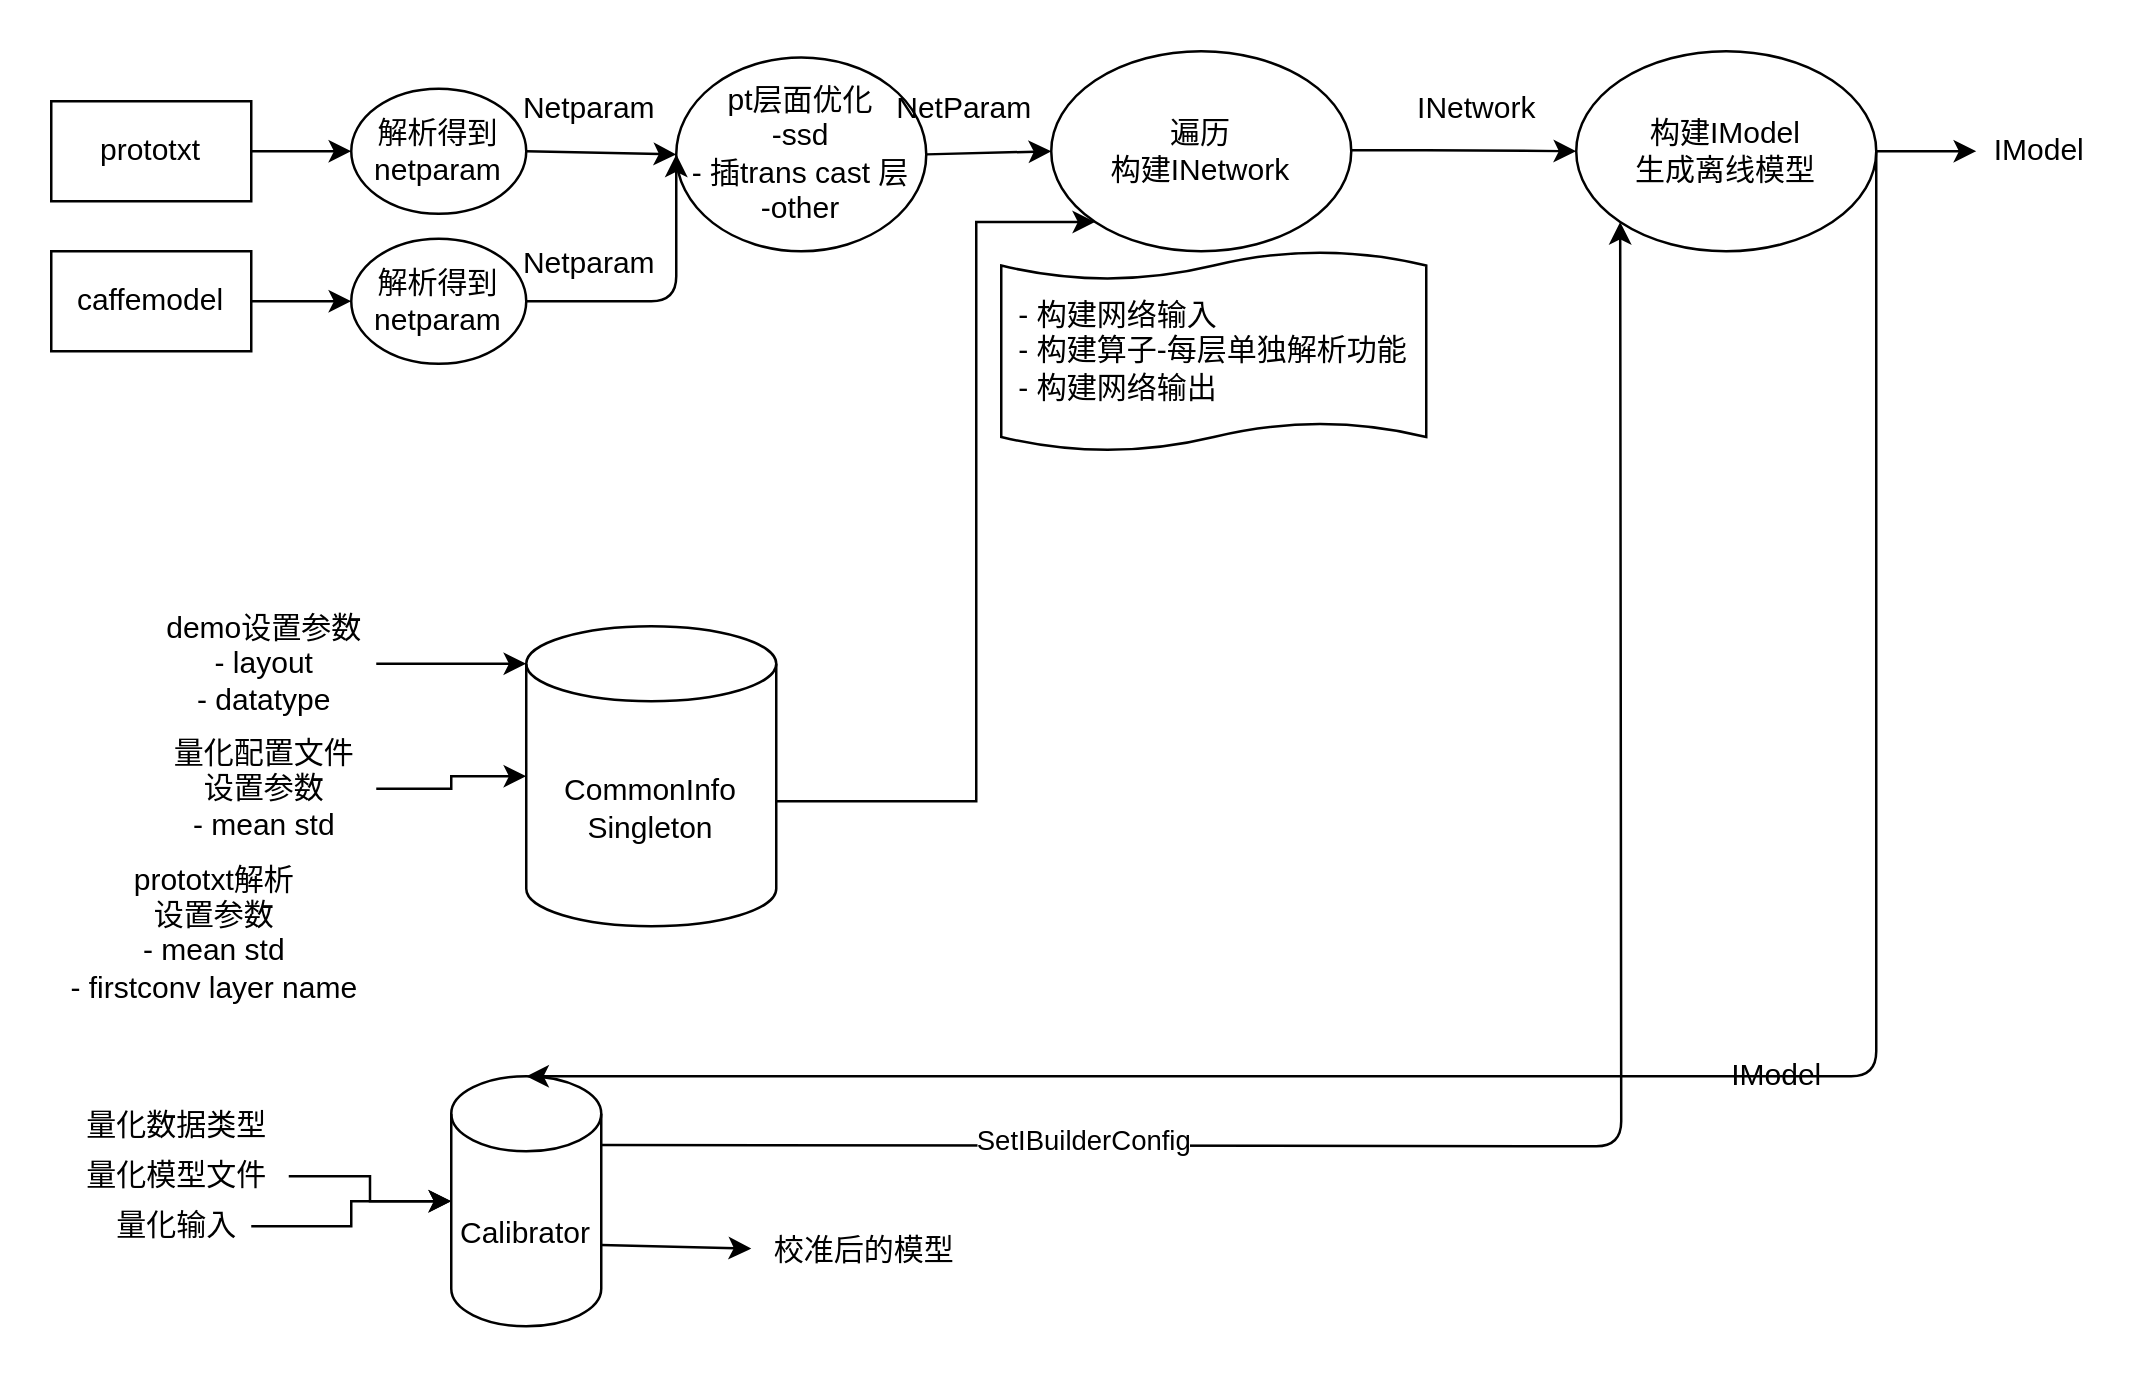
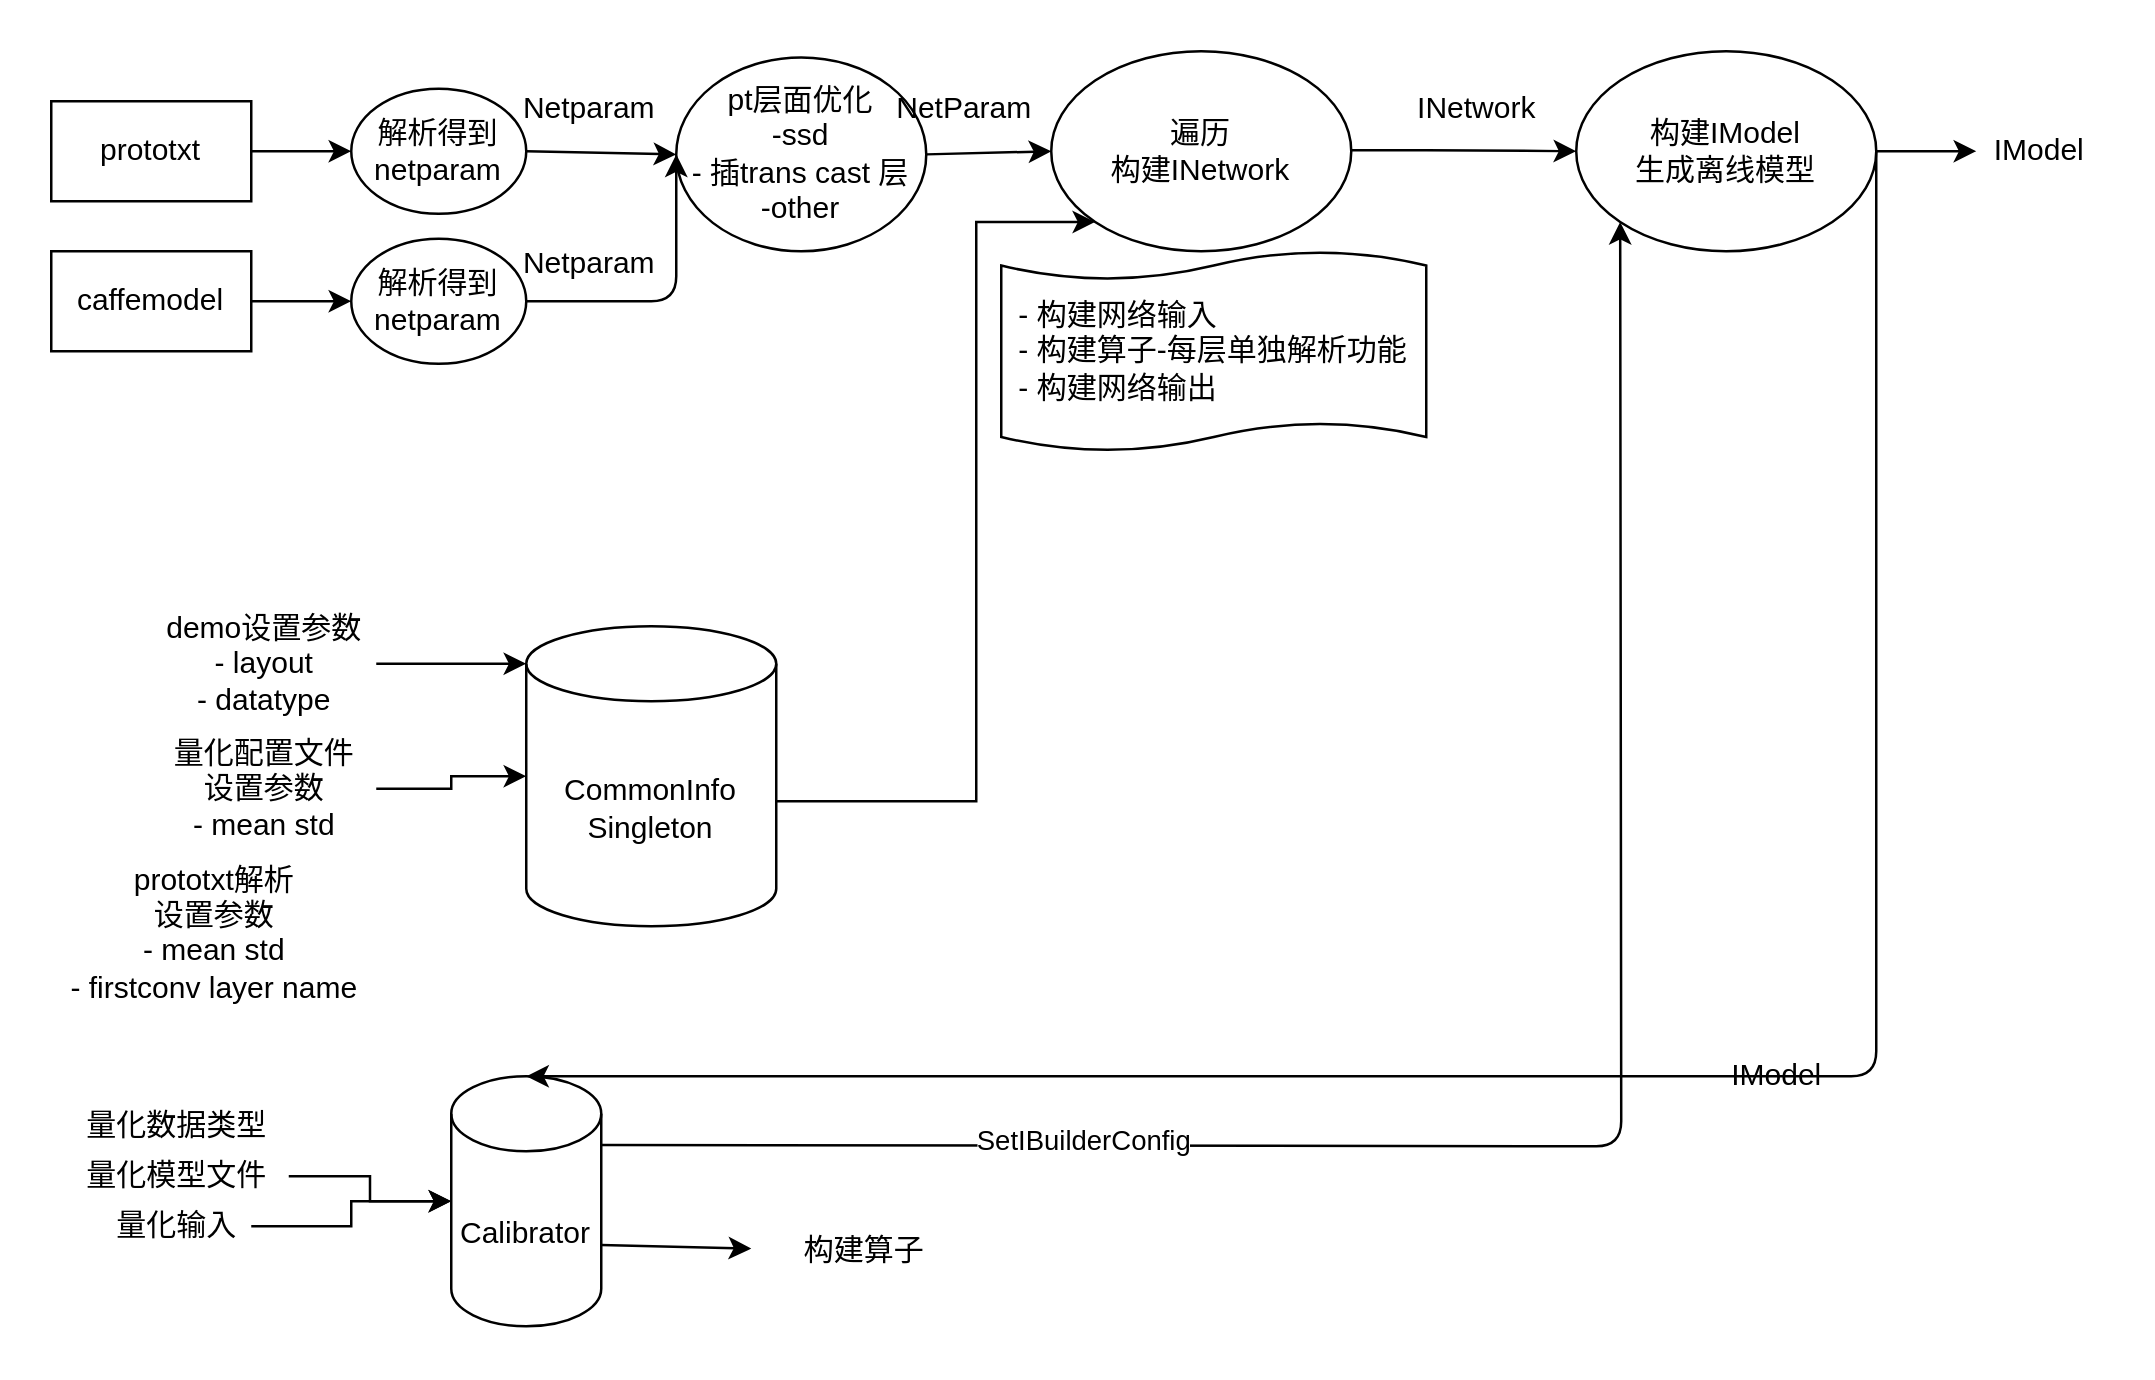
(865, 1251) -> (865, 1251)
